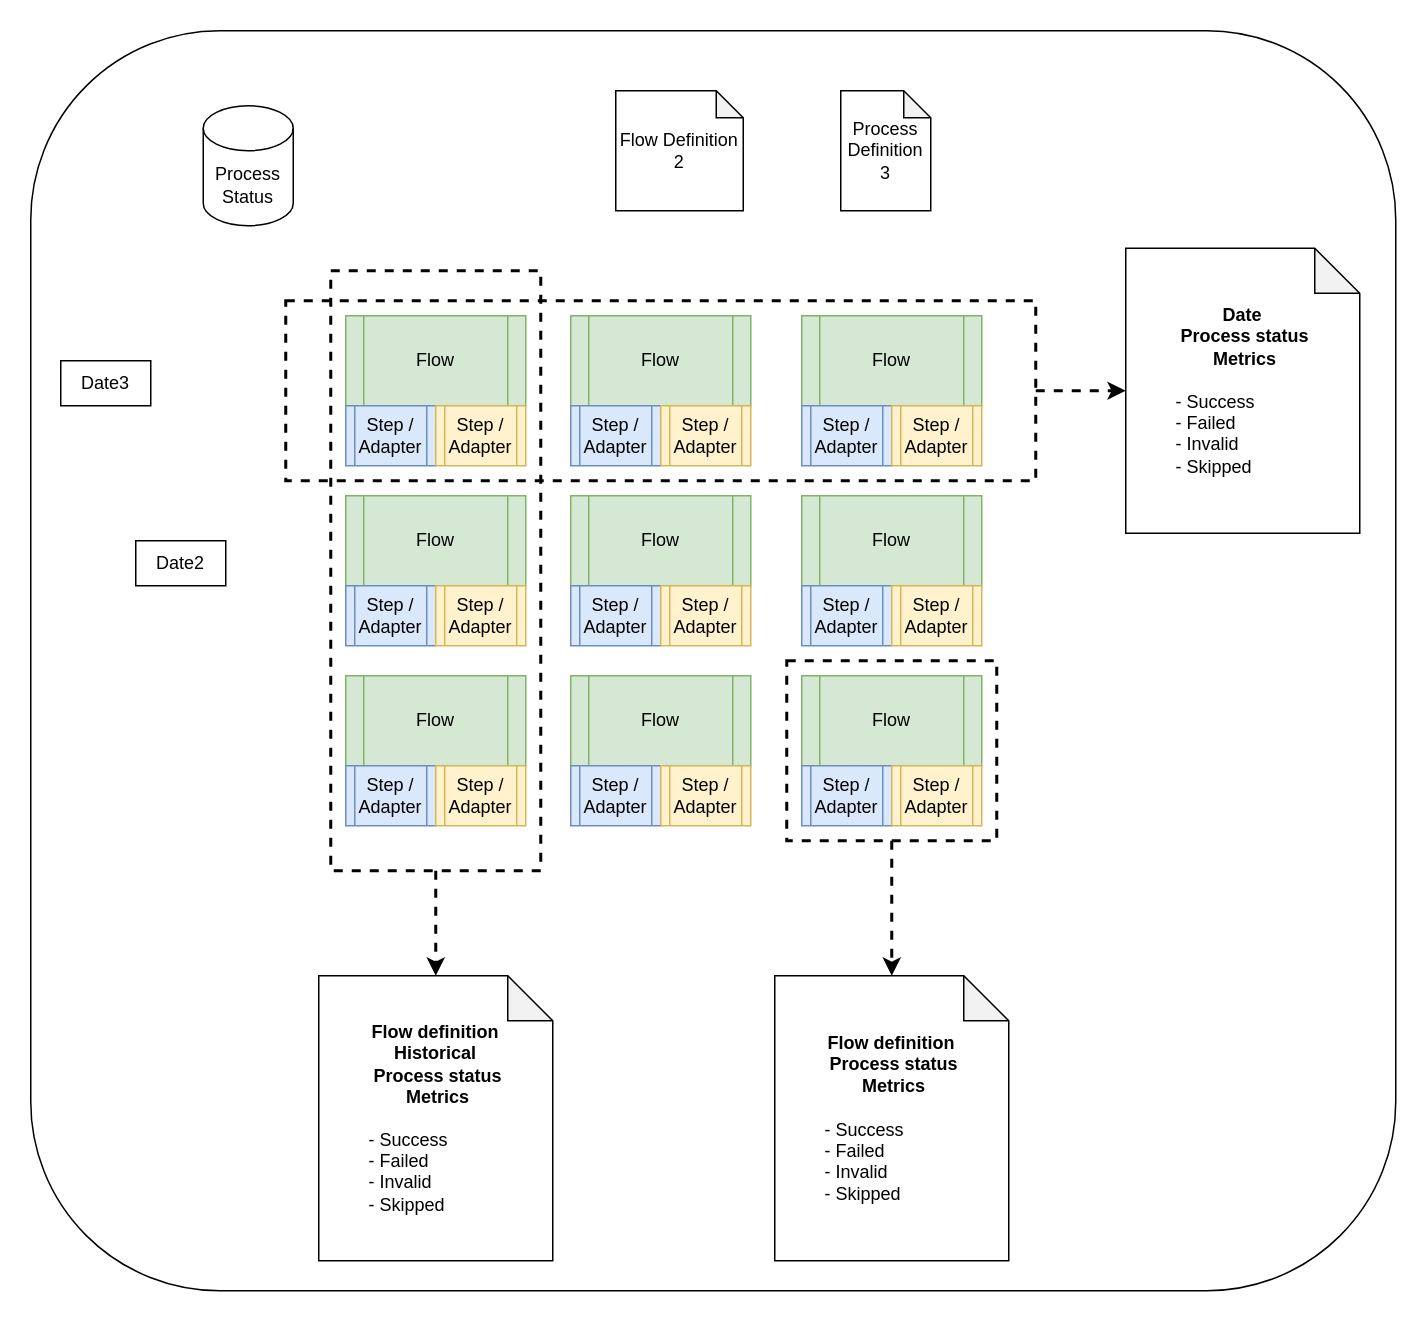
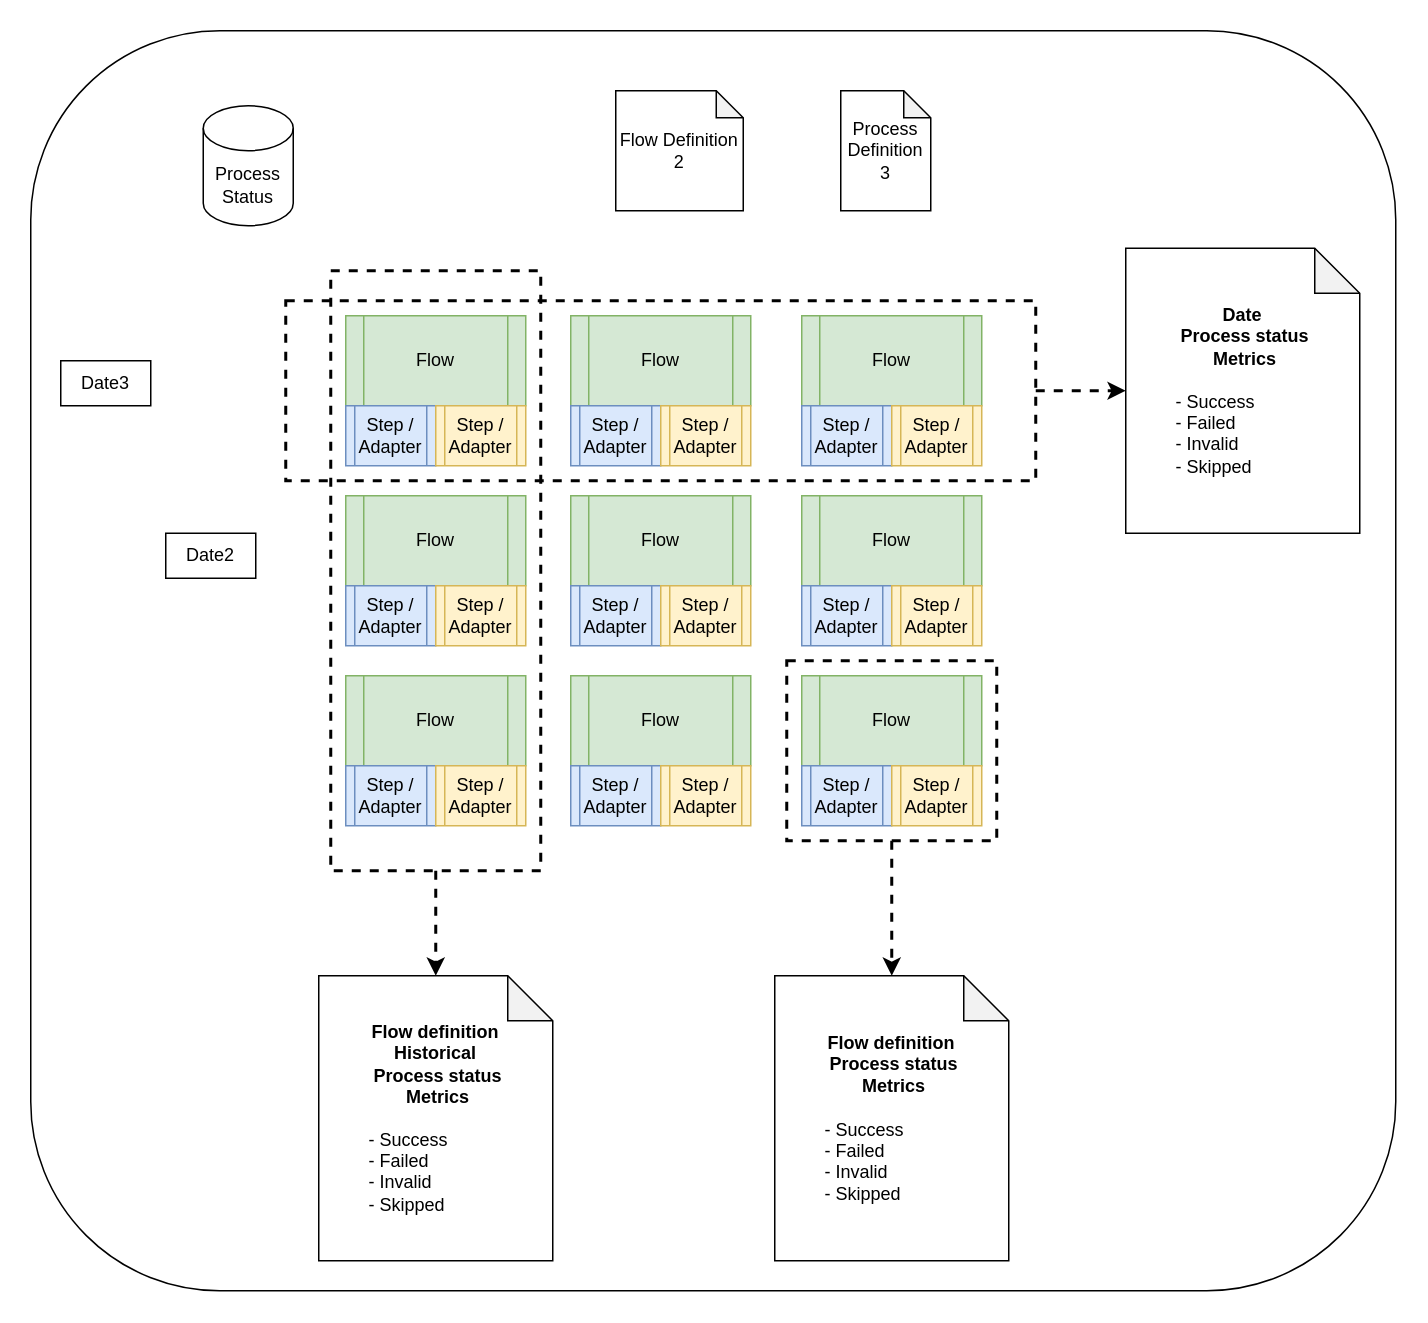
(181, 563) -> (211, 556)
